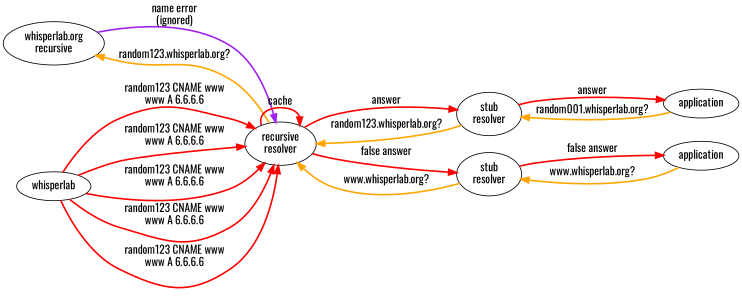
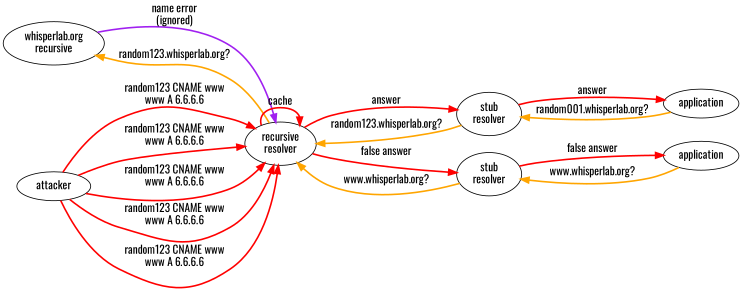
(54, 186) -> (54, 186)
